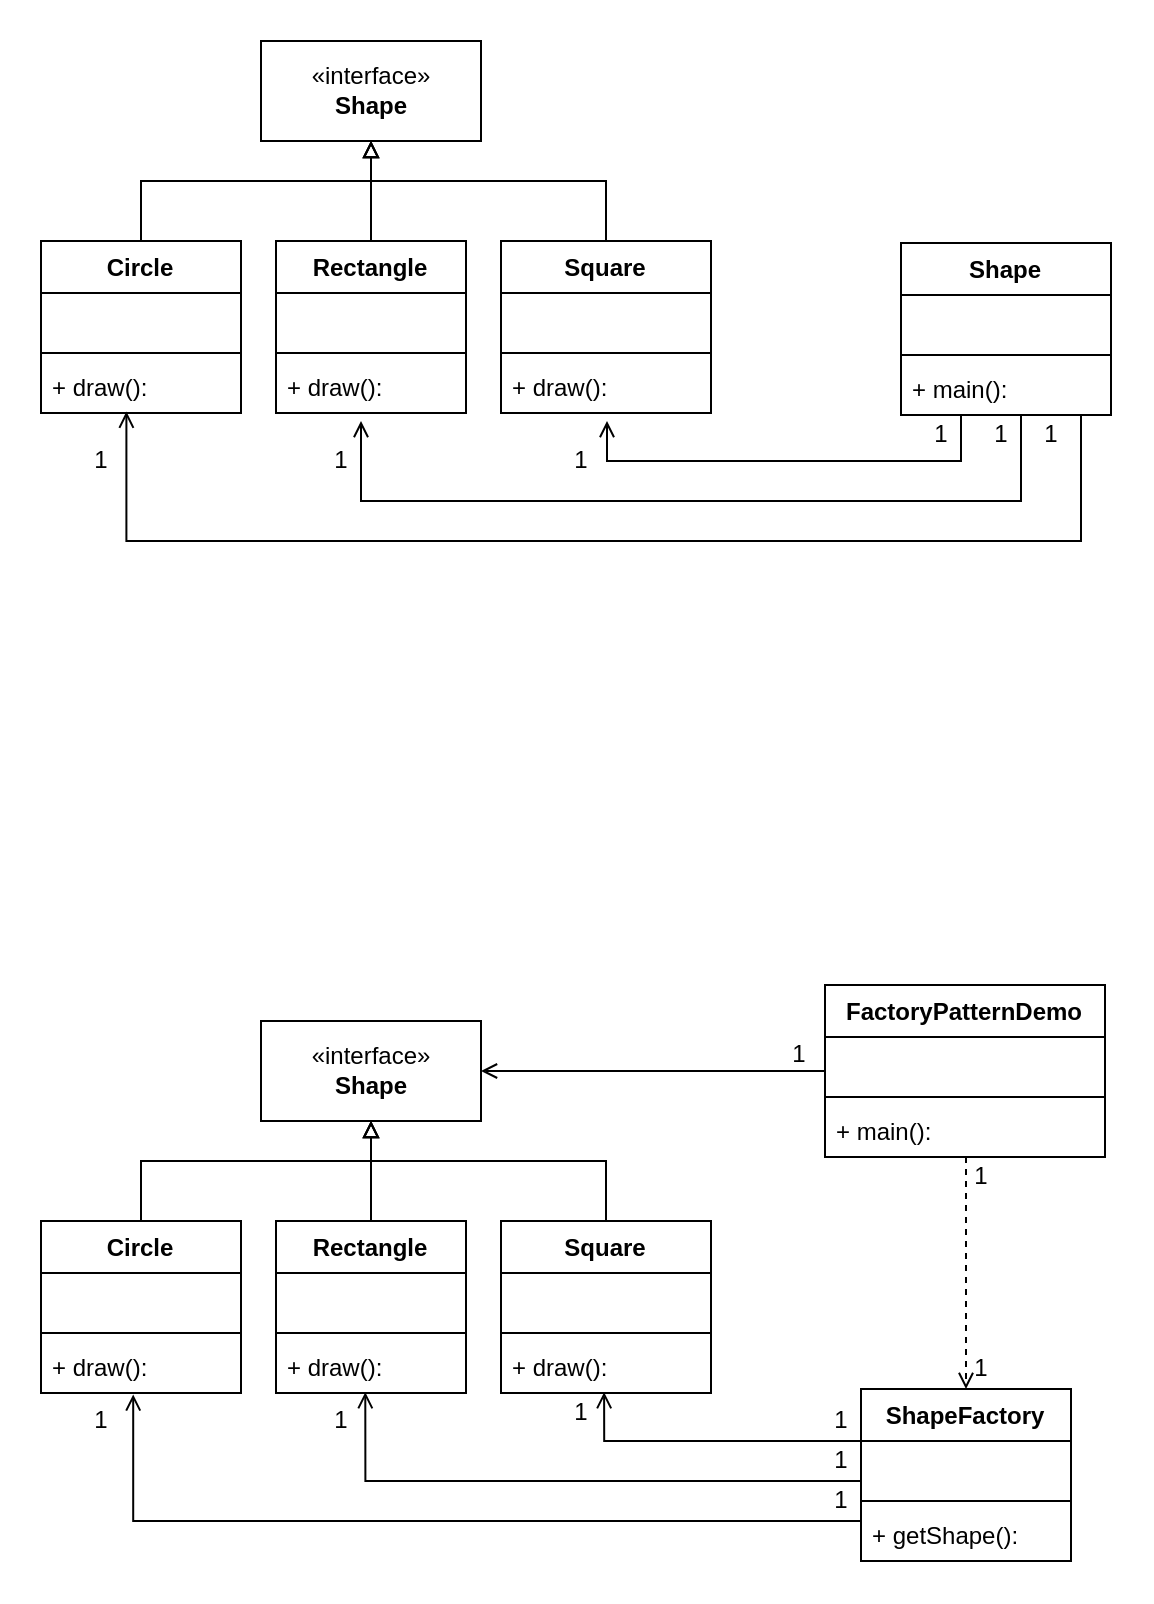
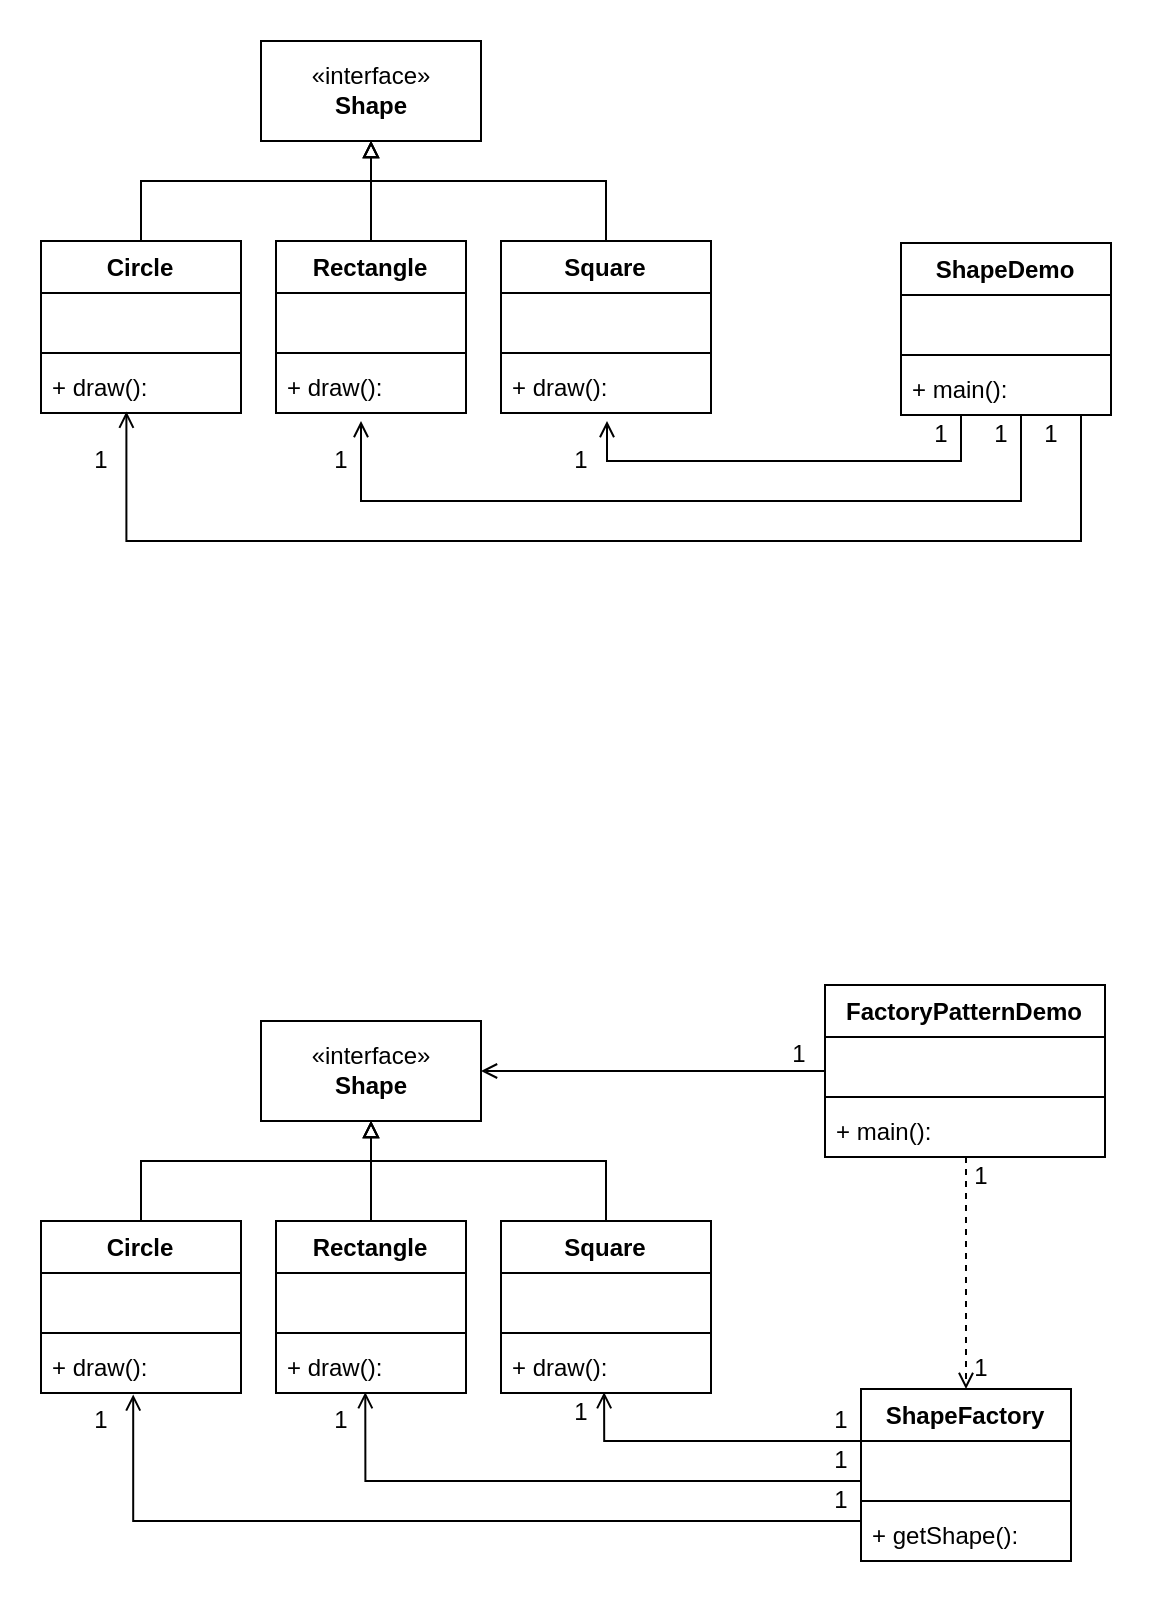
(1005, 270) -> (1005, 270)
